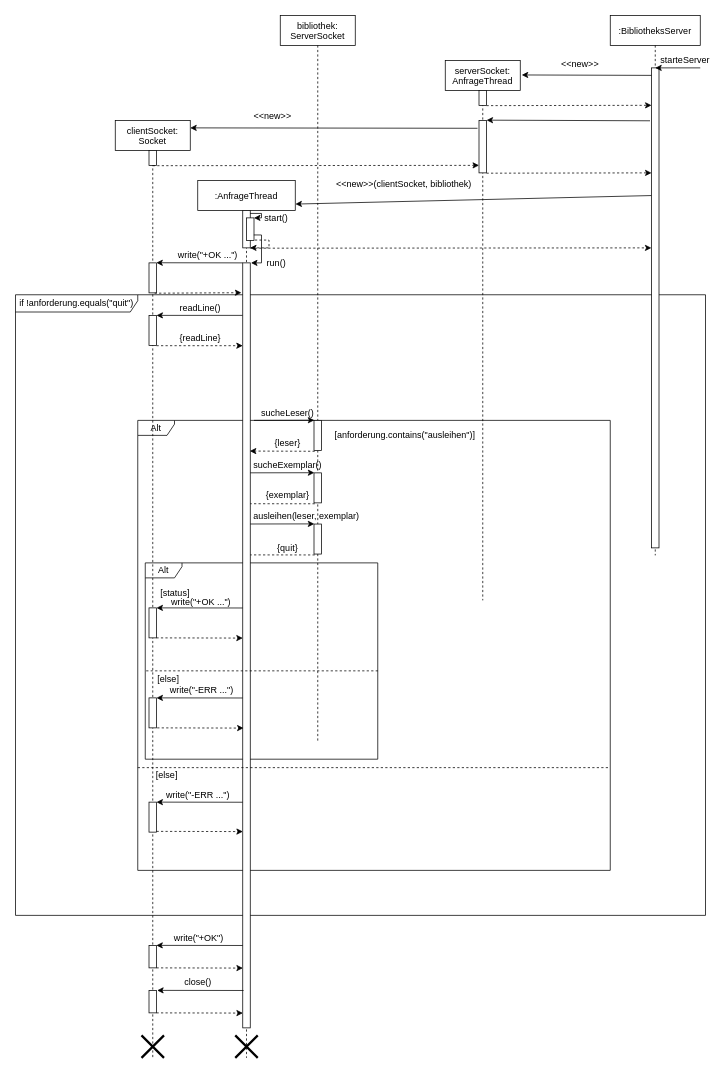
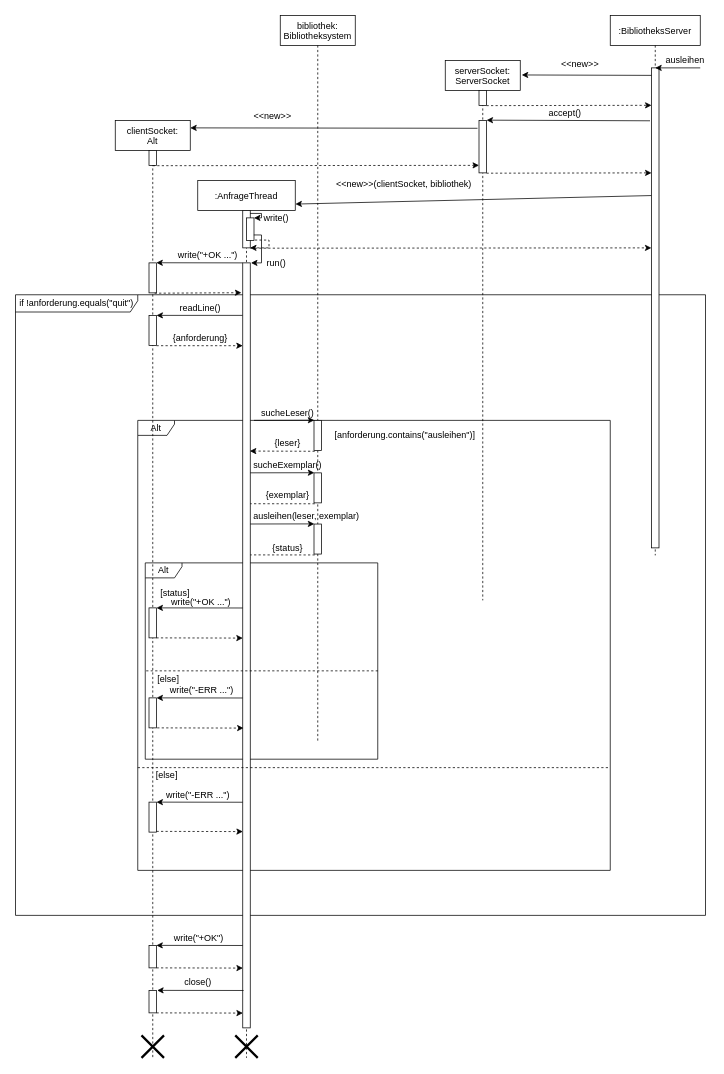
(317, 26) -> (317, 26)
(685, 60) -> (685, 60)
(482, 71) -> (482, 71)
none -> (565, 113)
(152, 131) -> (152, 131)
(276, 218) -> (276, 218)
(200, 338) -> (200, 338)
(288, 548) -> (288, 548)
